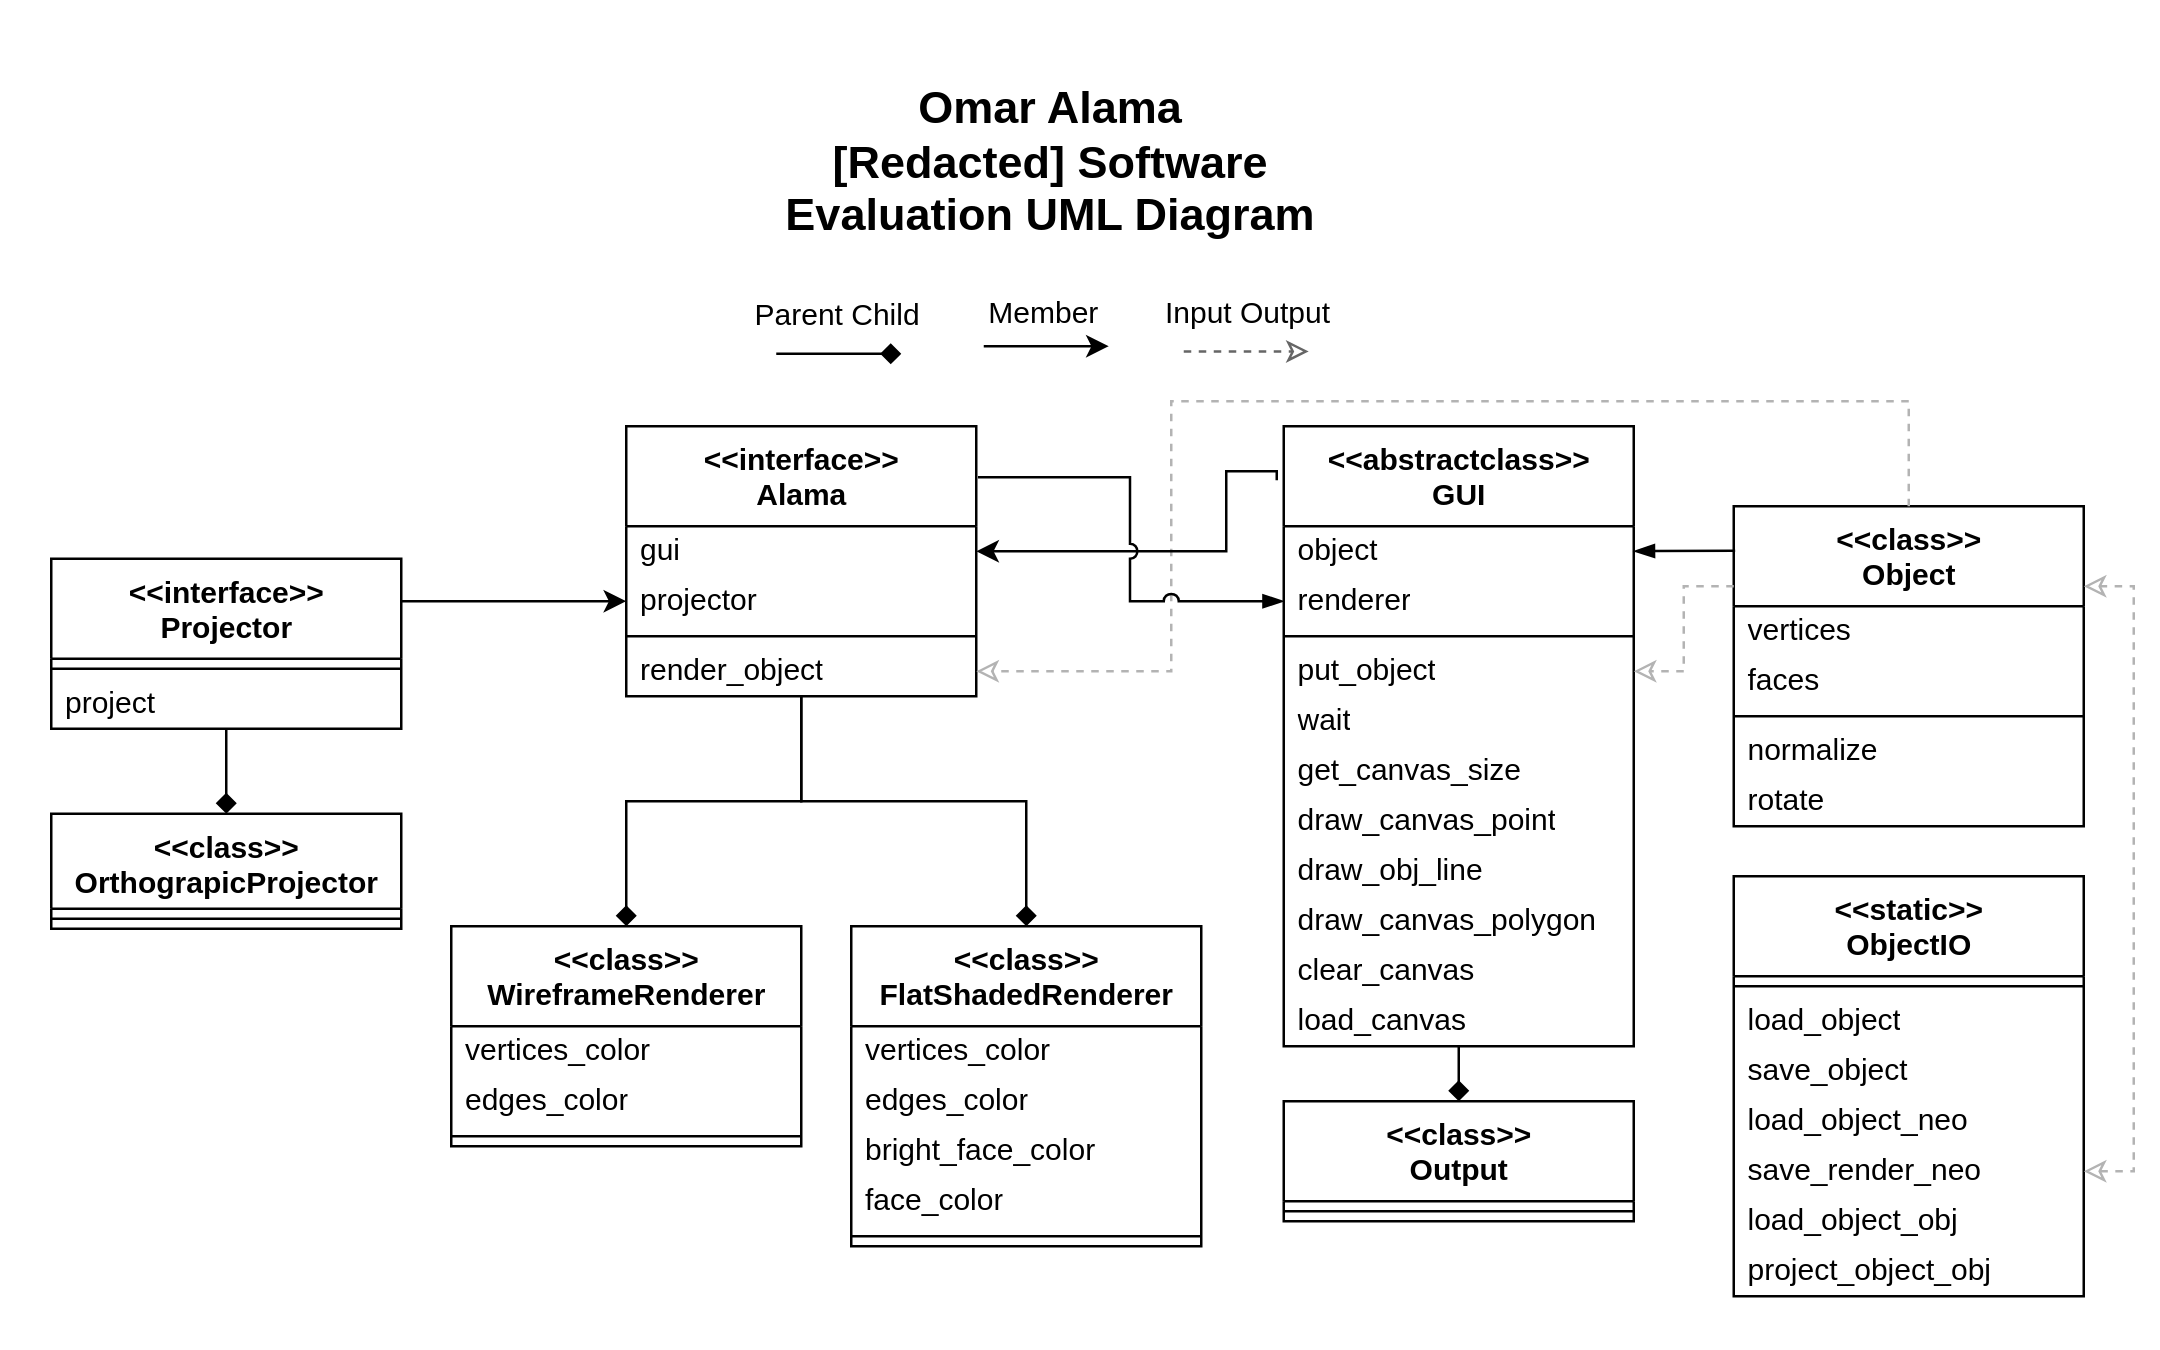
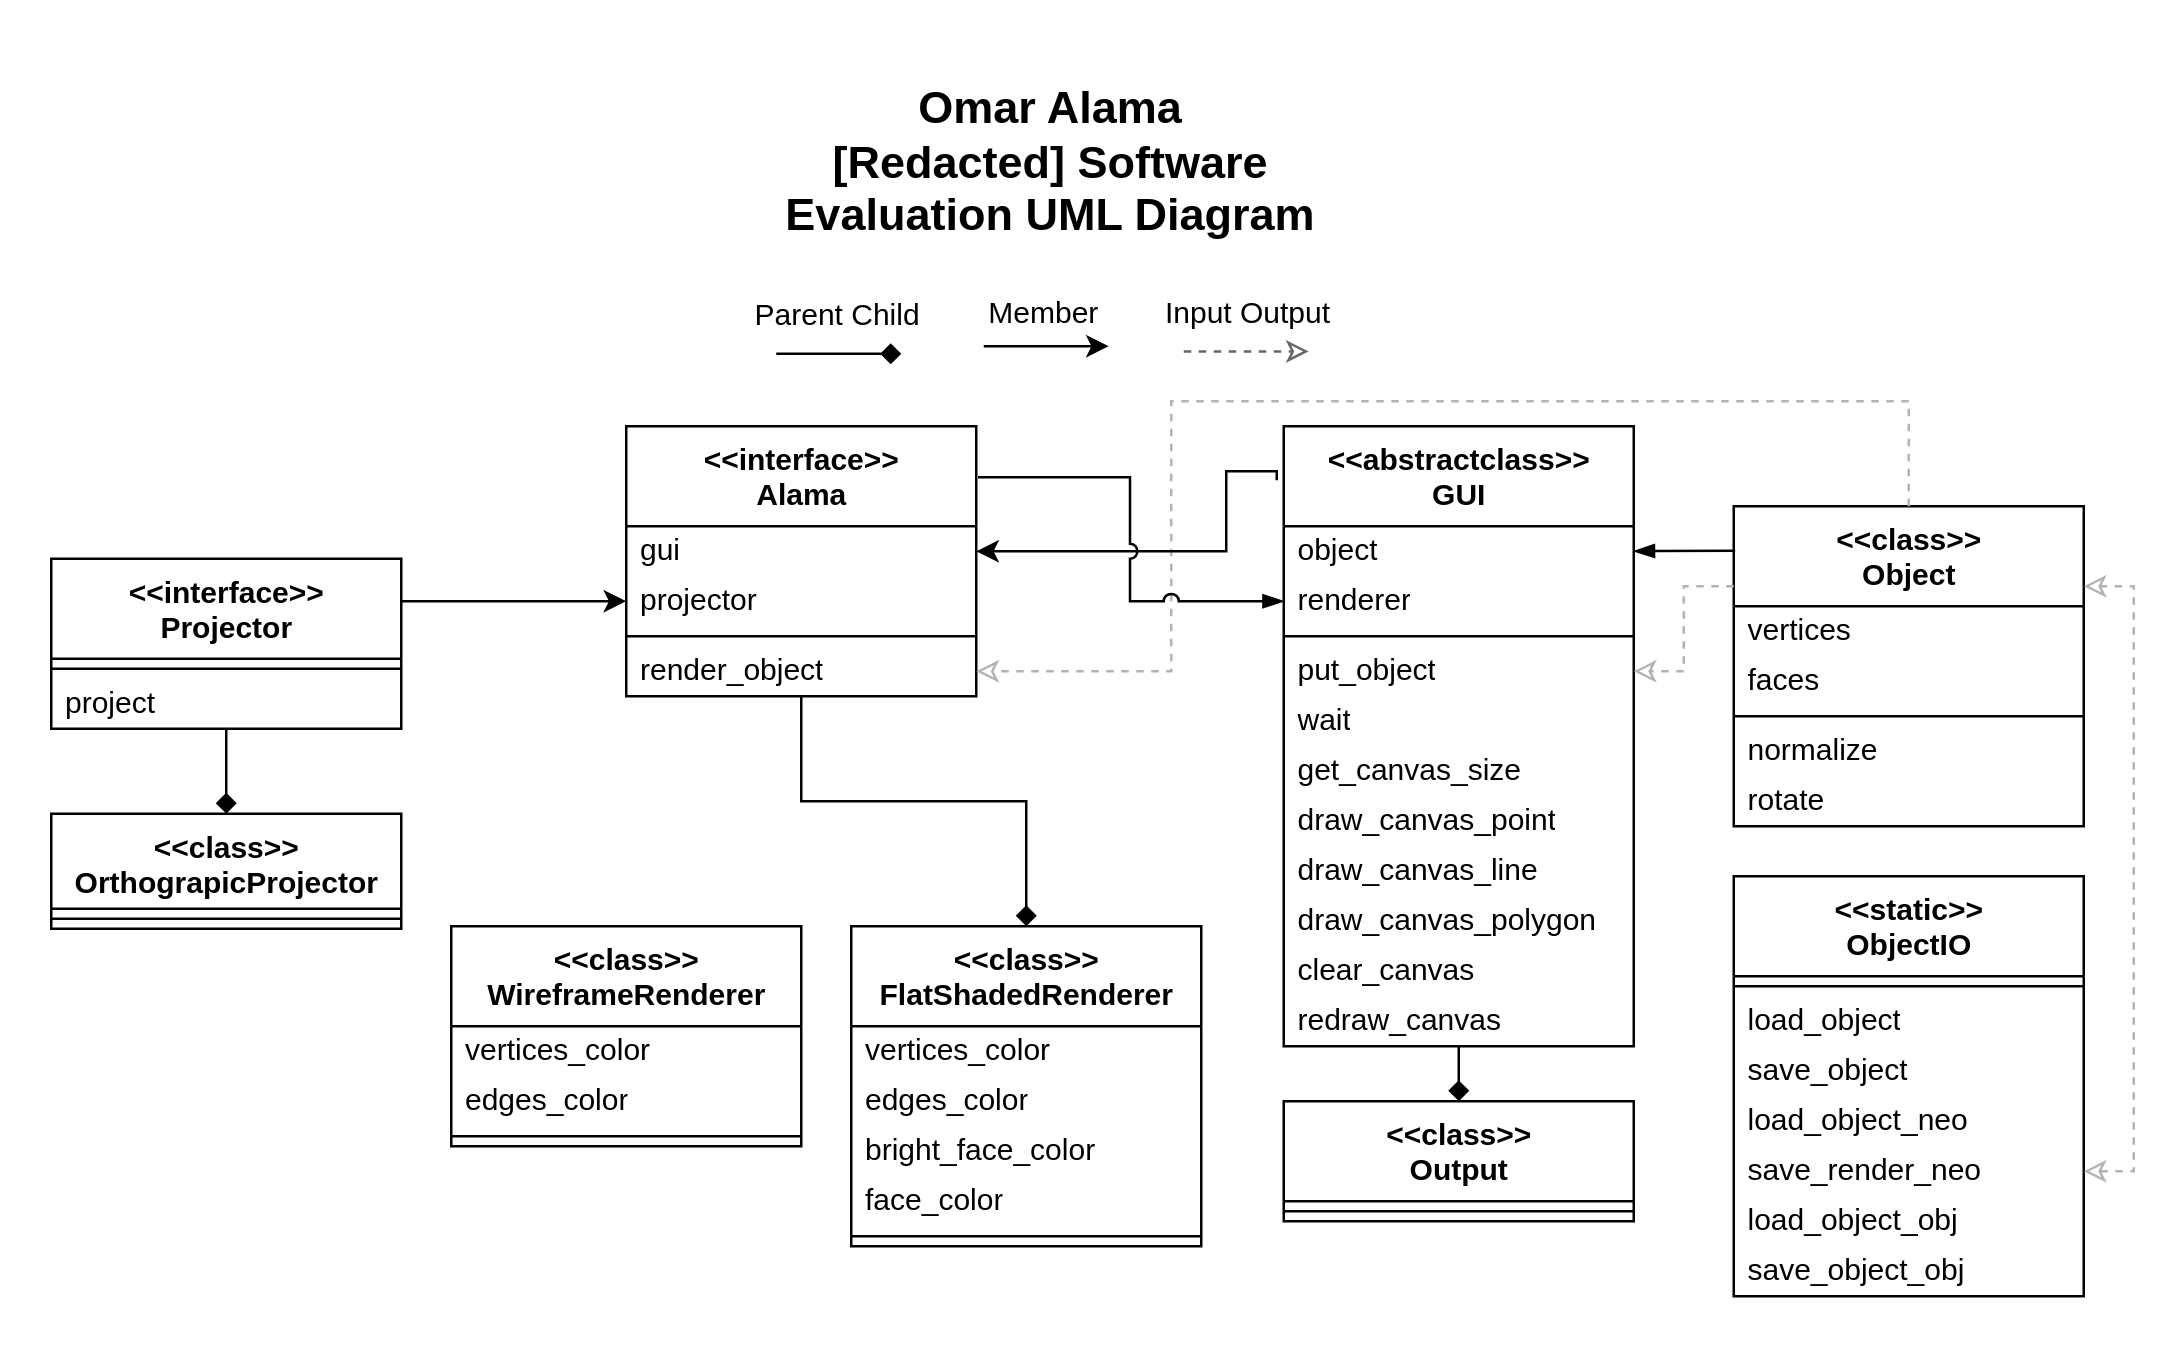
(659, 801) -> none
(1400, 871) -> (1425, 871)
(1387, 1021) -> (1408, 1021)
(1900, 1271) -> (1875, 1271)
